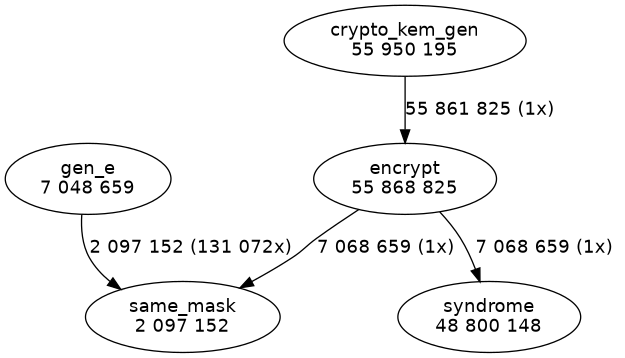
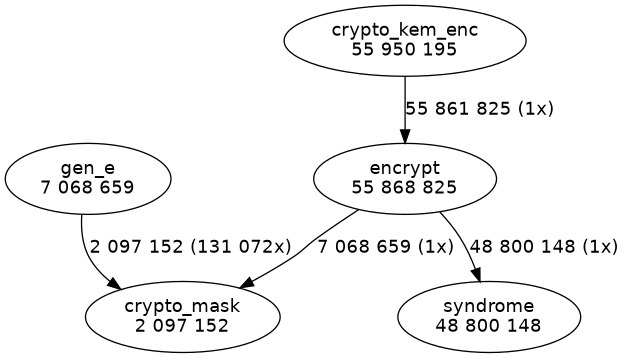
(405, 41) -> (405, 41)
(88, 179) -> (88, 179)
(545, 248) -> (545, 248)
(183, 317) -> (183, 317)
